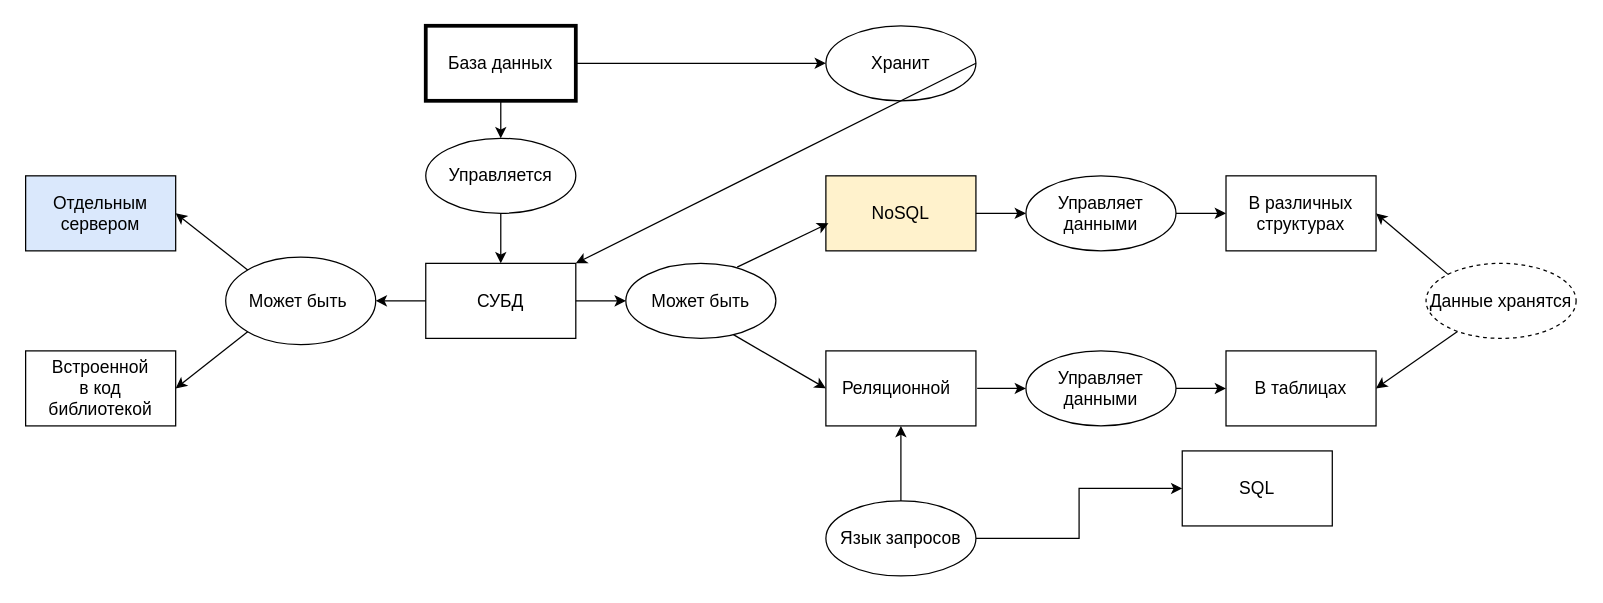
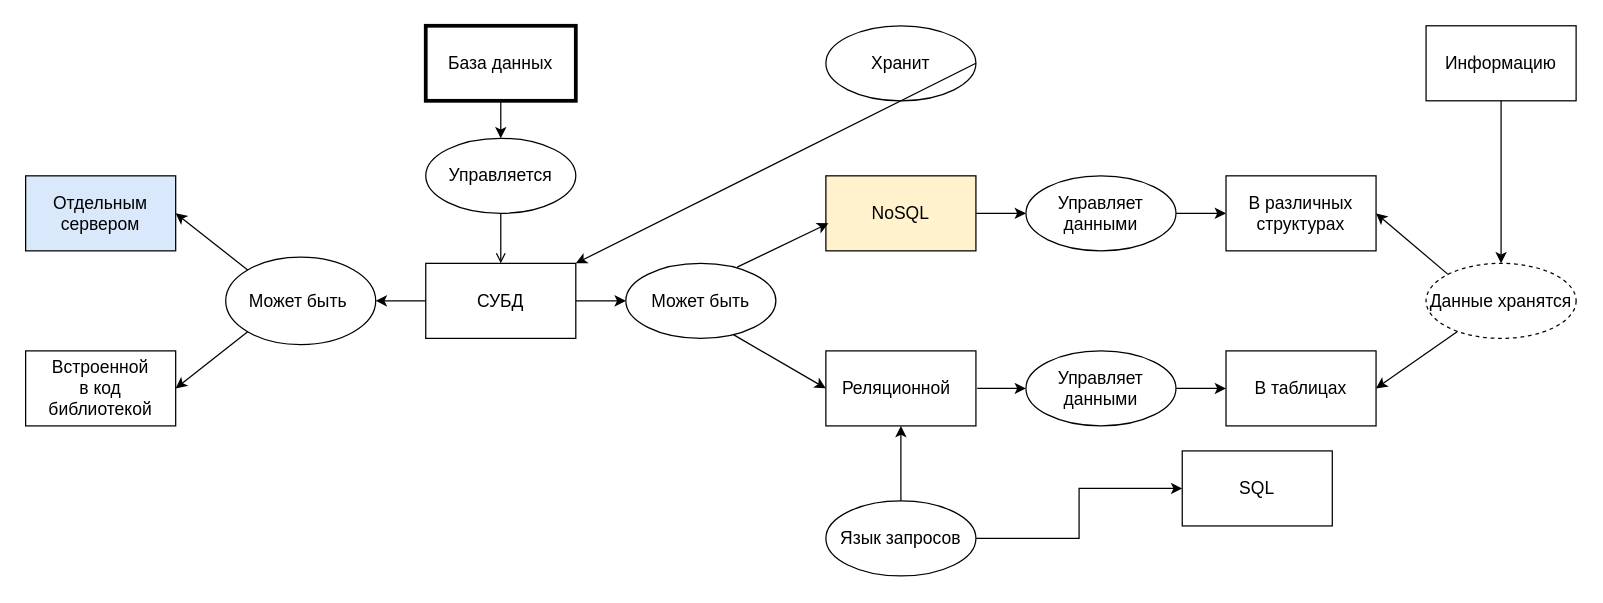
(697, 63) -> none
none -> (1501, 63)
none -> (1501, 178)
(501, 253) -> (501, 255)
